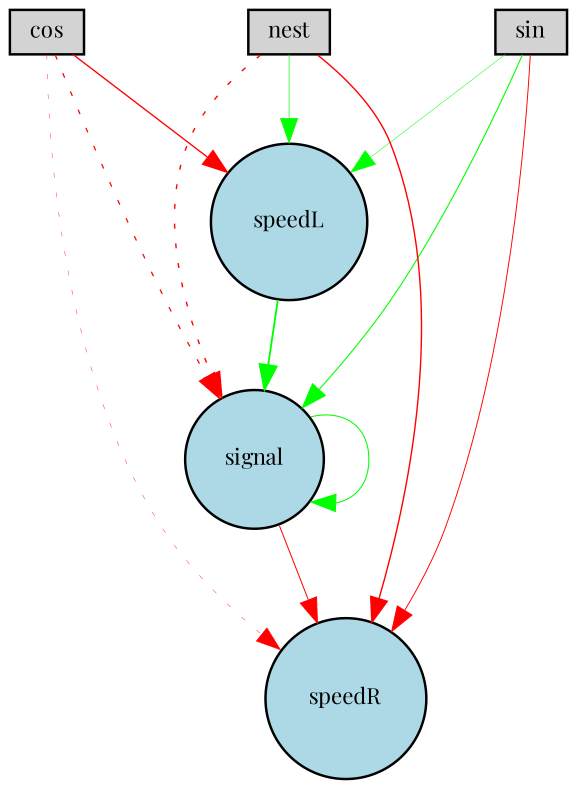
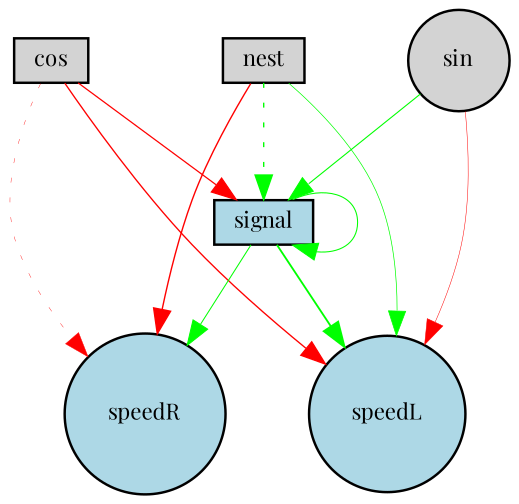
(531, 32) -> (459, 61)
(438, 106) -> (465, 219)
(175, 203) -> (264, 129)
(126, 218) -> (147, 134)
(273, 332) -> (304, 286)
(495, 340) -> none
(254, 459) -> (264, 222)
(294, 563) -> (220, 294)
